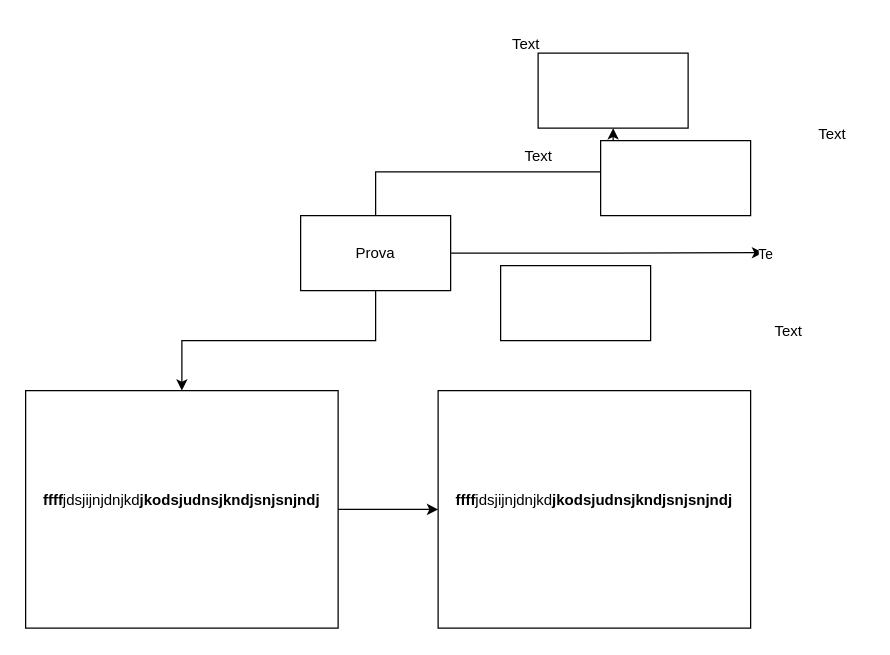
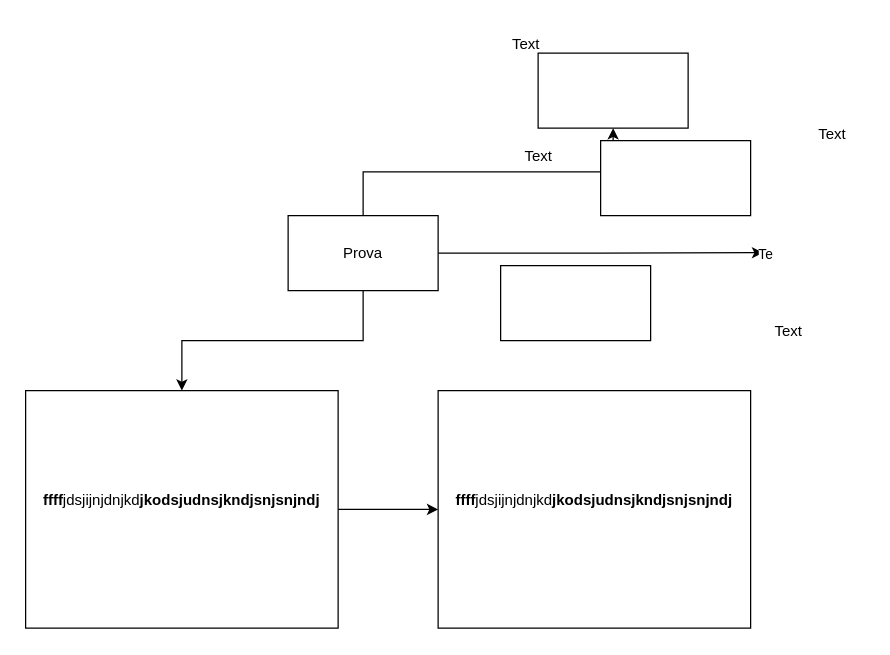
(376, 253) -> (363, 253)
